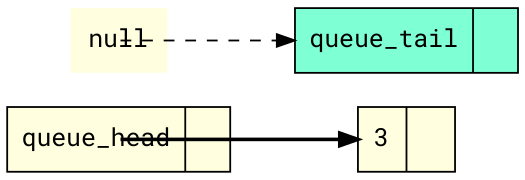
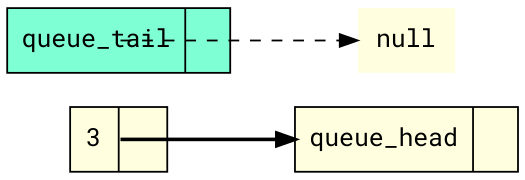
(199, 40) -> (230, 40)
(230, 139) -> (199, 139)
